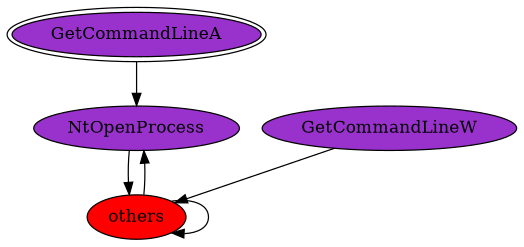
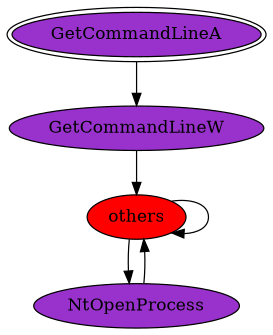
(137, 77) -> (137, 77)
